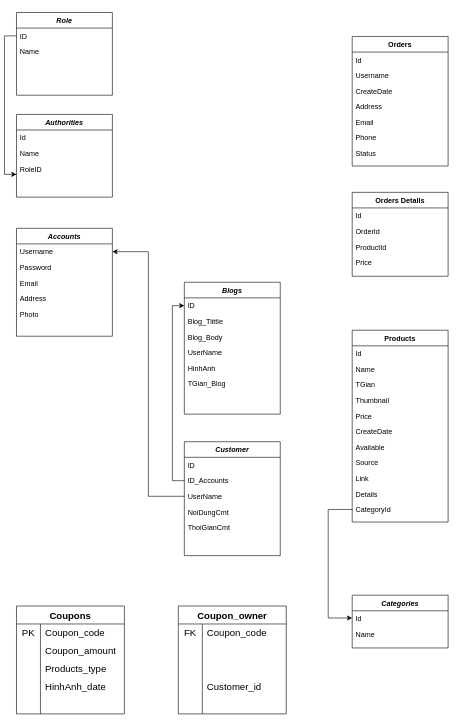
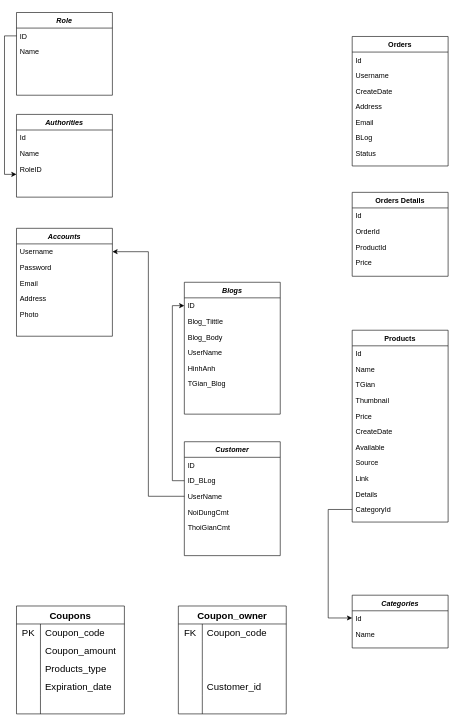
(366, 138) -> (364, 138)
(210, 481) -> (202, 481)
(76, 687) -> (83, 687)
